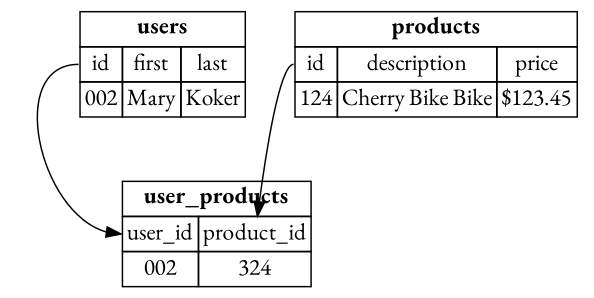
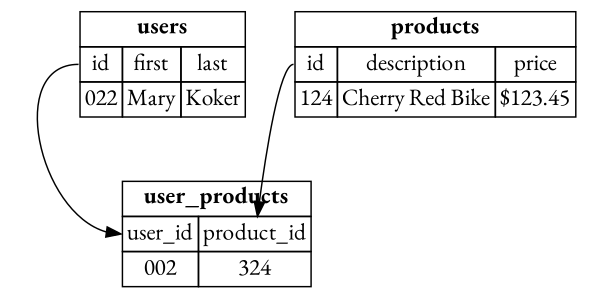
(101, 98) -> (101, 98)
(417, 98) -> (416, 98)
